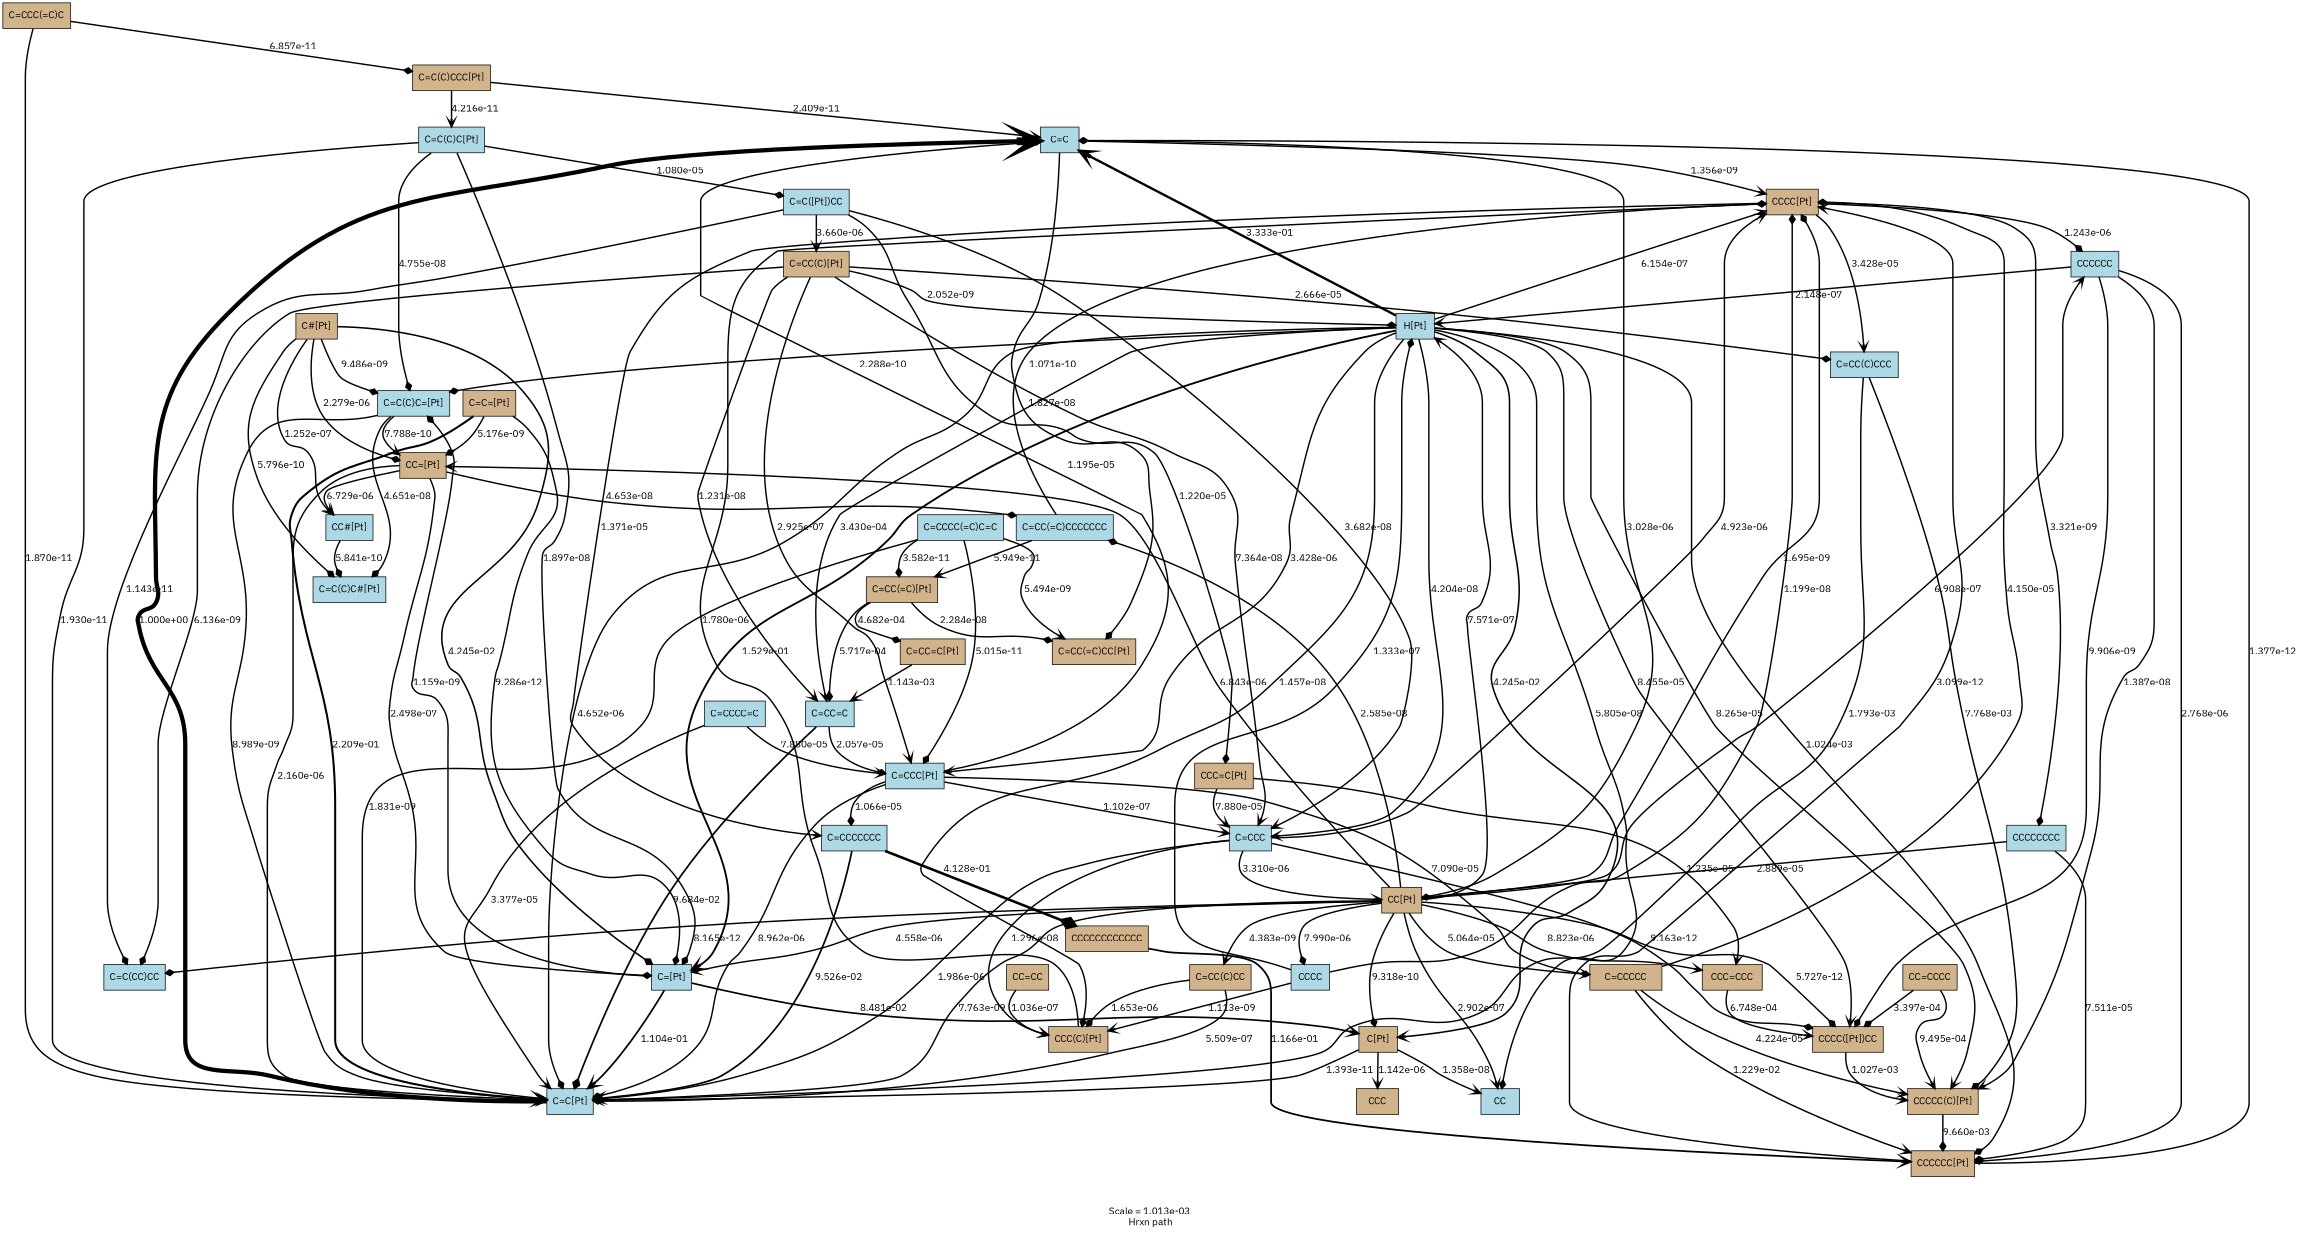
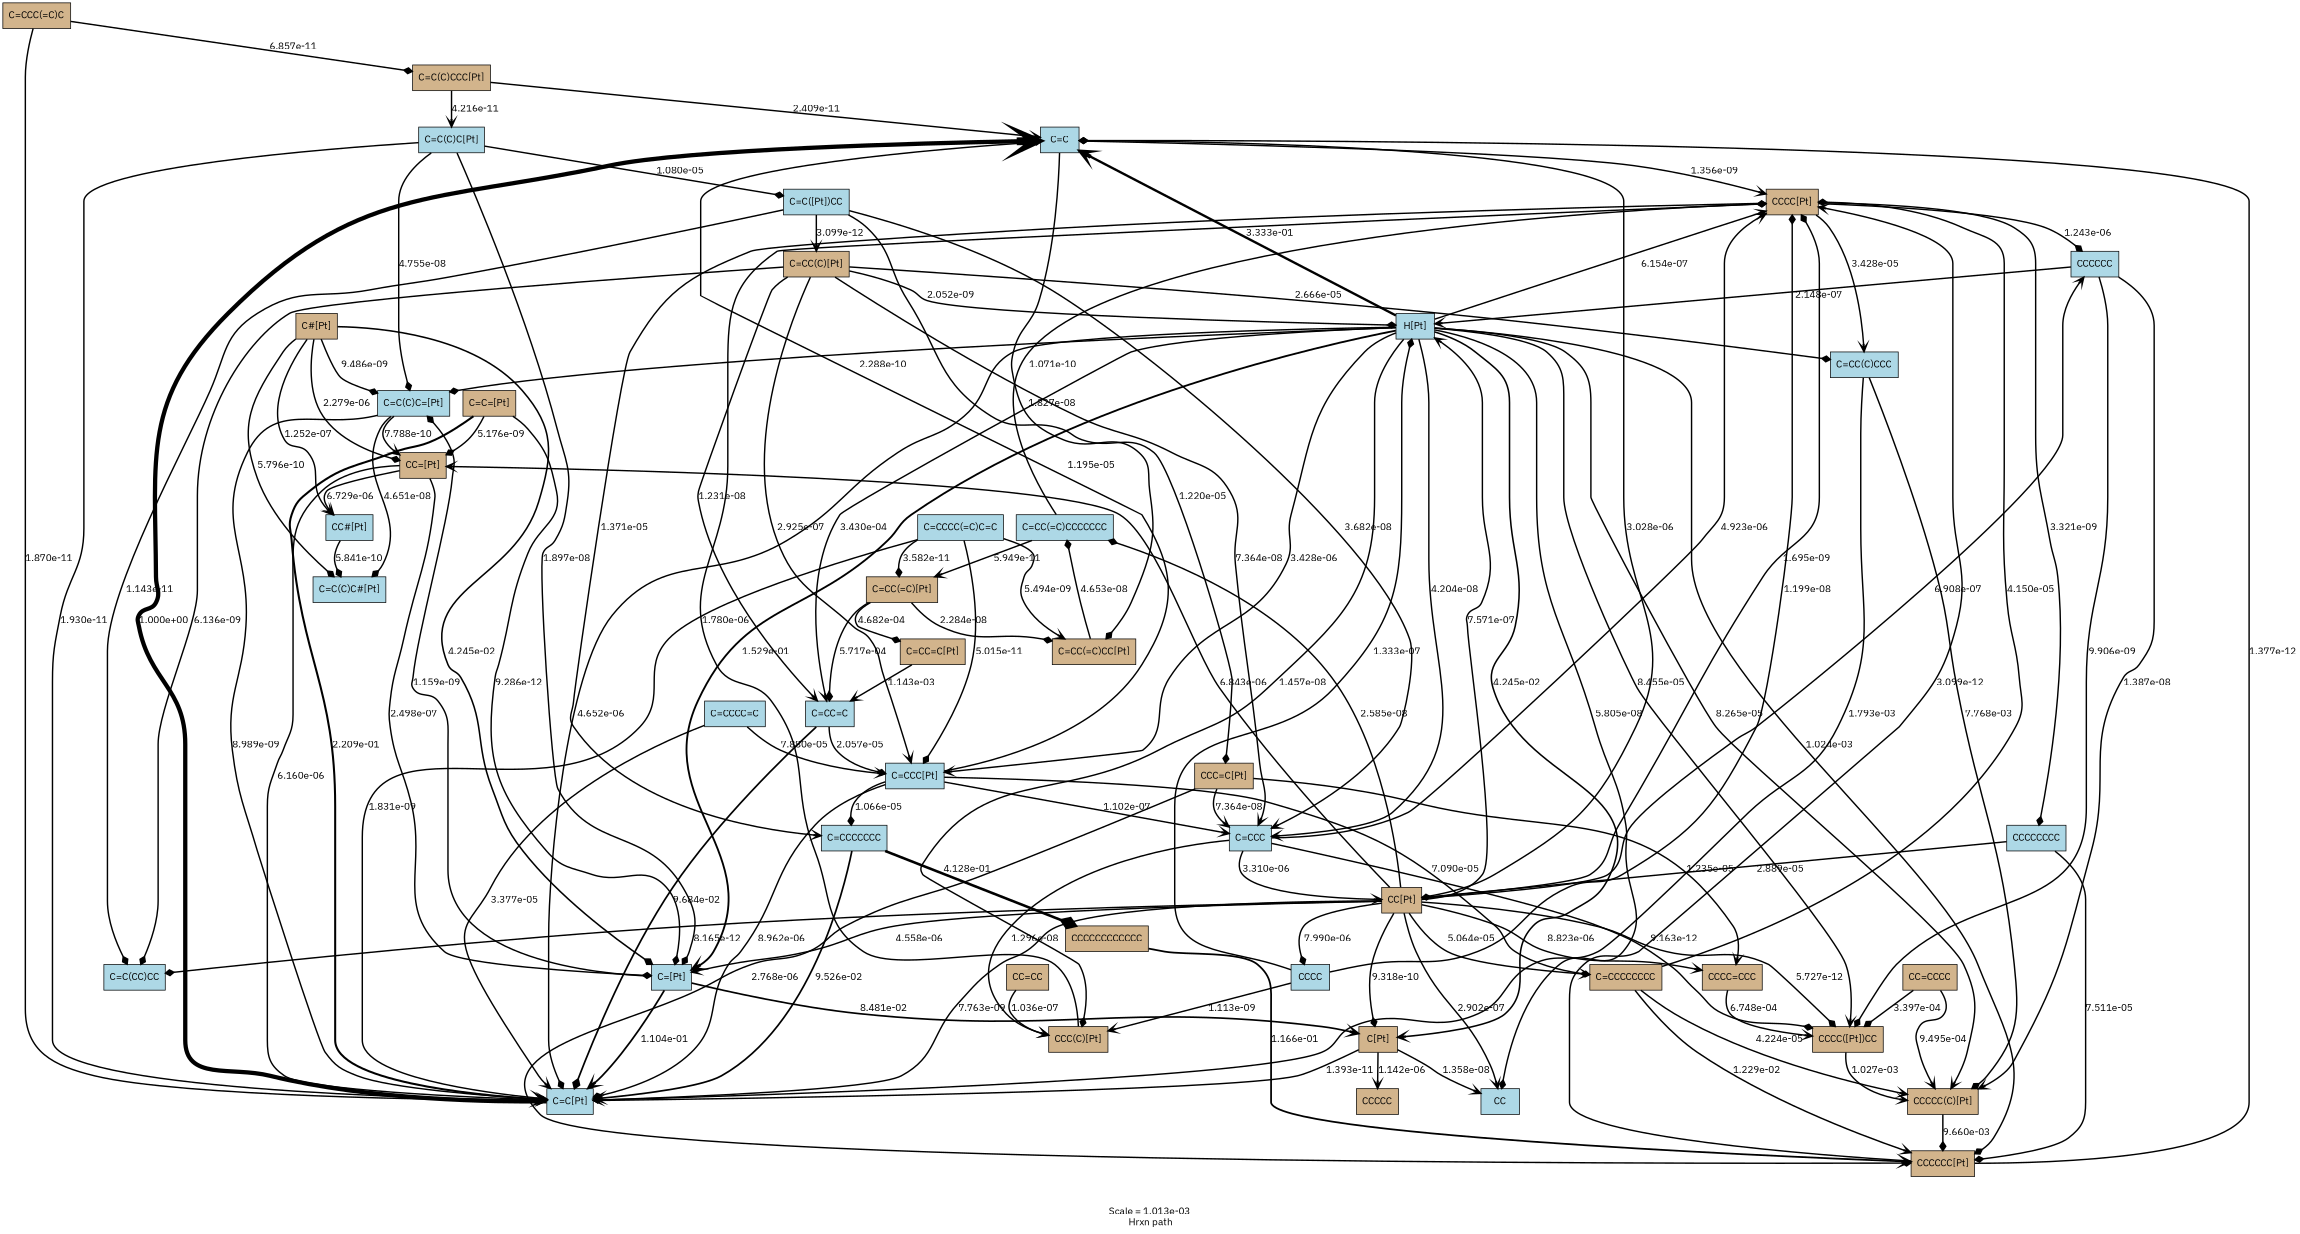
(840, 233) -> (840, 233)
(711, 509) -> (1078, 594)
(301, 776) -> (301, 776)
(2181, 777) -> (831, 1147)
(1239, 807) -> (1239, 807)
(1220, 977) -> none
(1626, 977) -> (1626, 977)
(1732, 977) -> (1732, 977)
(922, 980) -> none
(1377, 1102) -> (1377, 1102)
